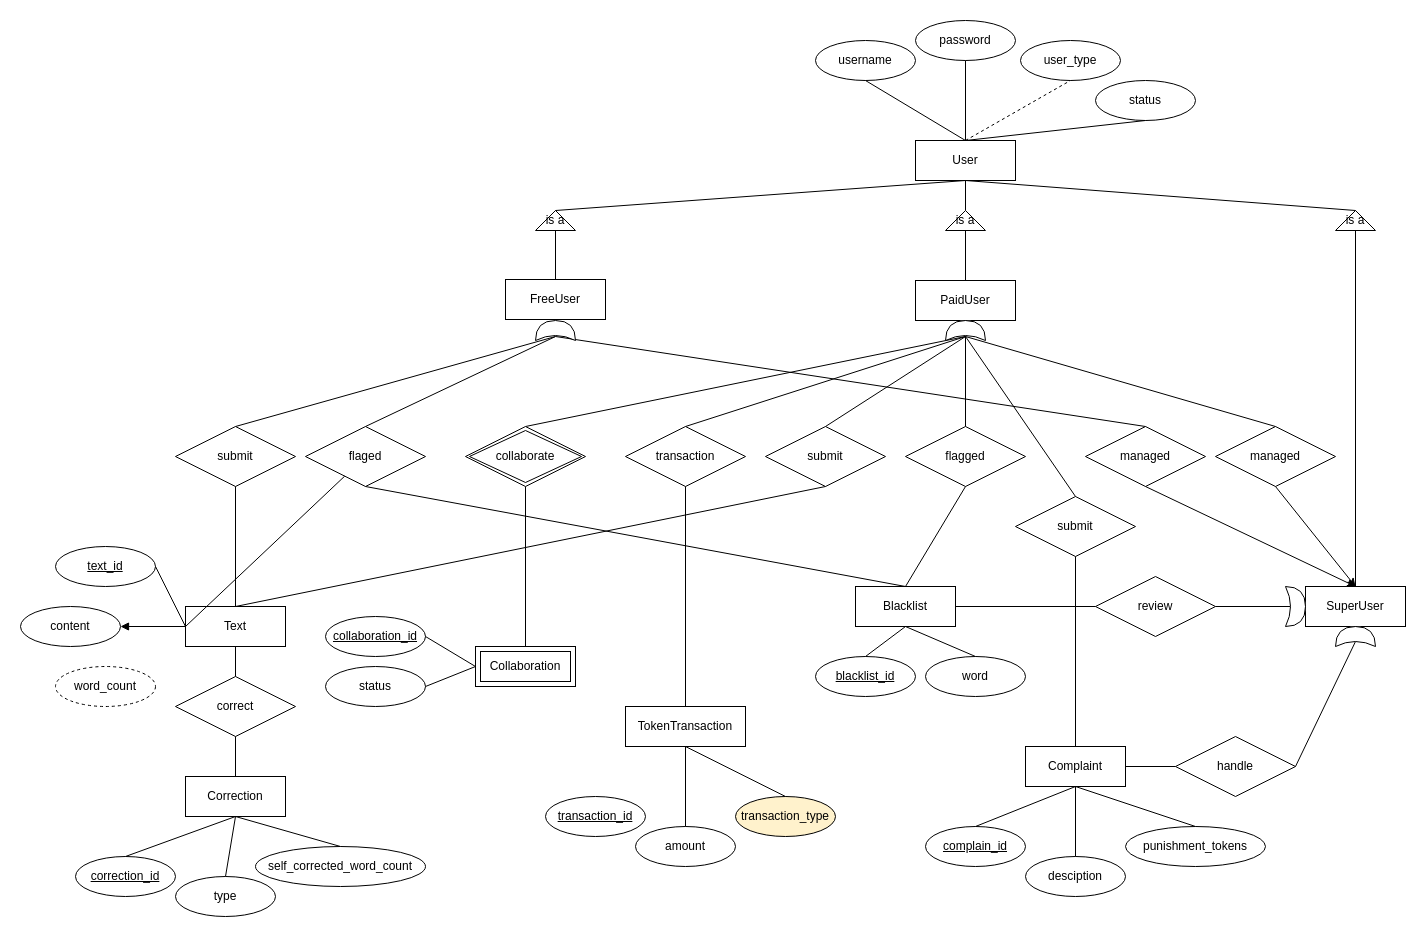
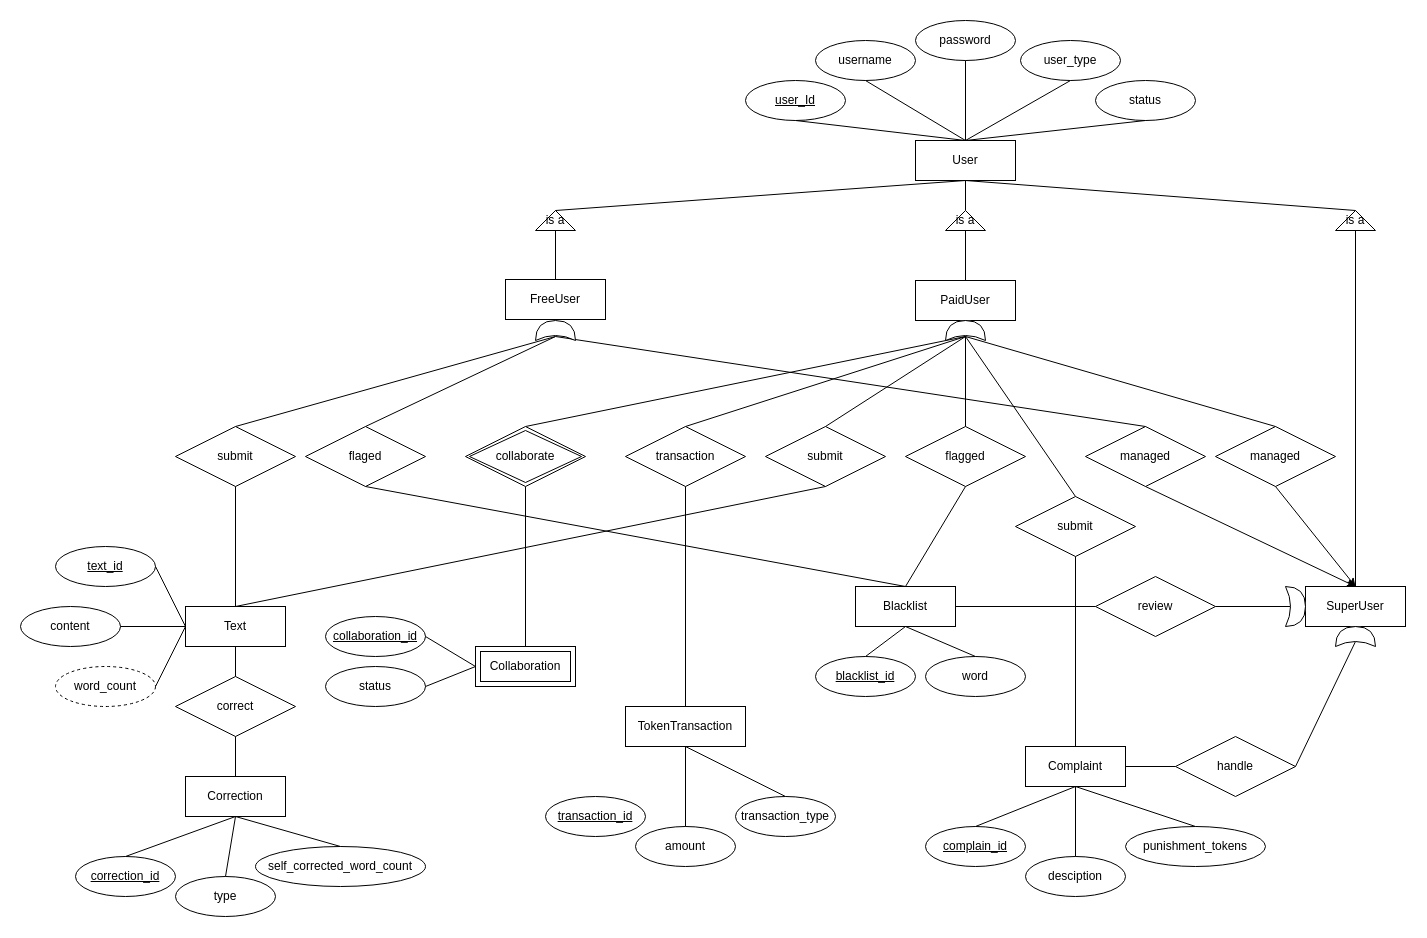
none -> (796, 101)
(1020, 110) -> (1020, 110)
none -> (878, 130)
(265, 551) -> (170, 657)
(130, 627) -> (127, 627)
(786, 817) -> (786, 817)
